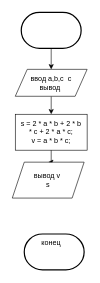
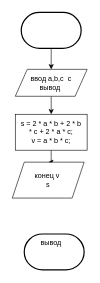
(48, 180) -> (48, 180)
(51, 243) -> (51, 243)
